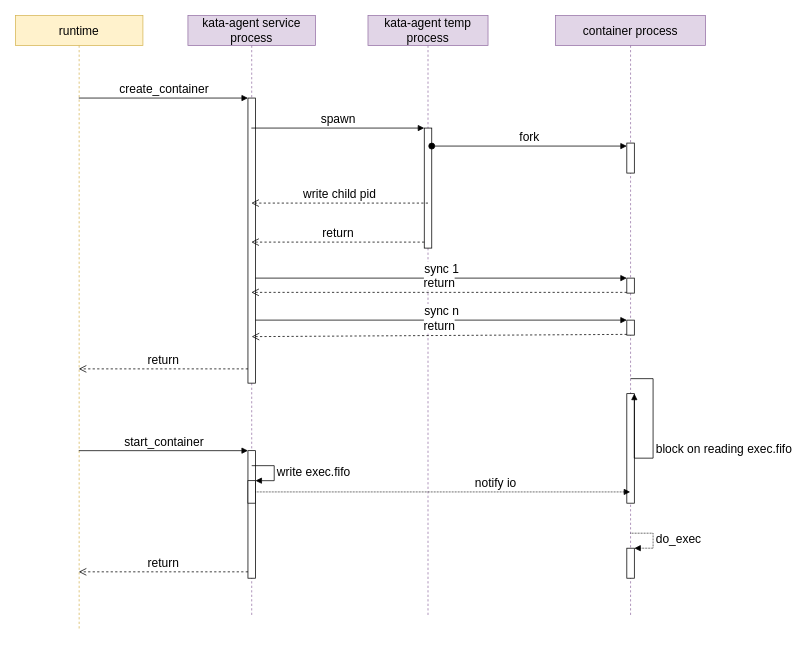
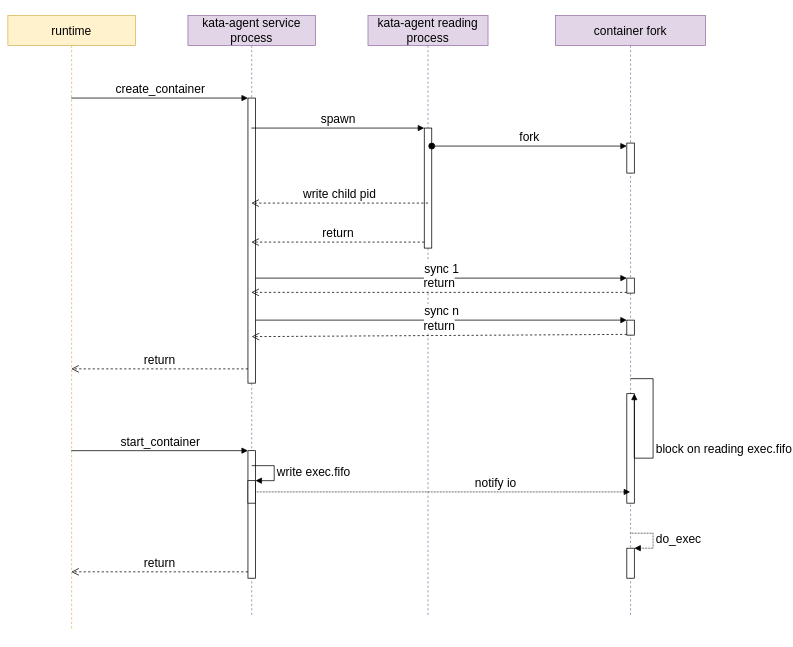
(428, 30) -> (428, 30)
(630, 30) -> (630, 30)
(79, 323) -> (72, 323)
